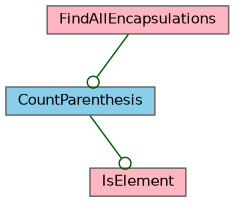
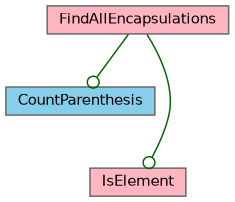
(106, 137) -> (170, 95)
